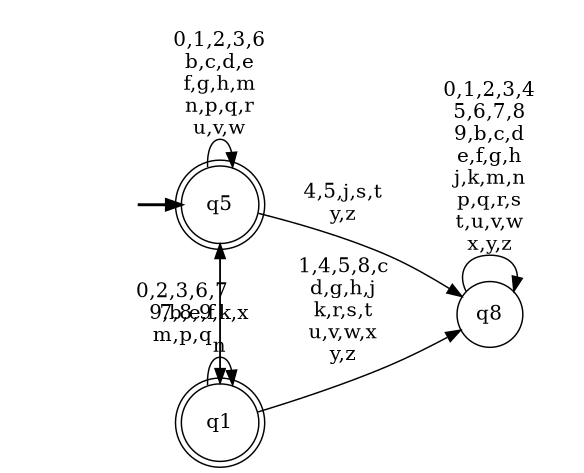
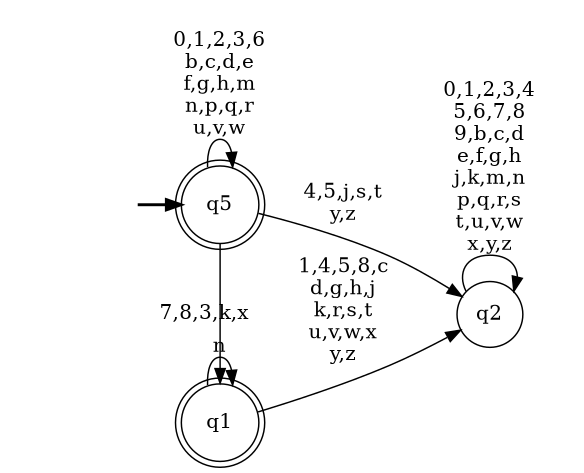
(205, 314) -> (205, 314)
(490, 314) -> (490, 314)
(220, 321) -> none
